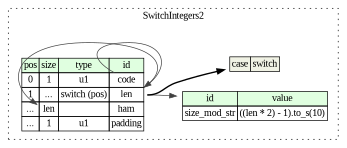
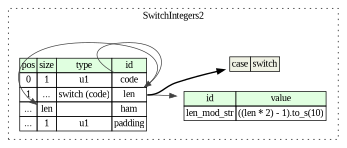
(84, 94) -> (84, 94)
(210, 113) -> (210, 113)
